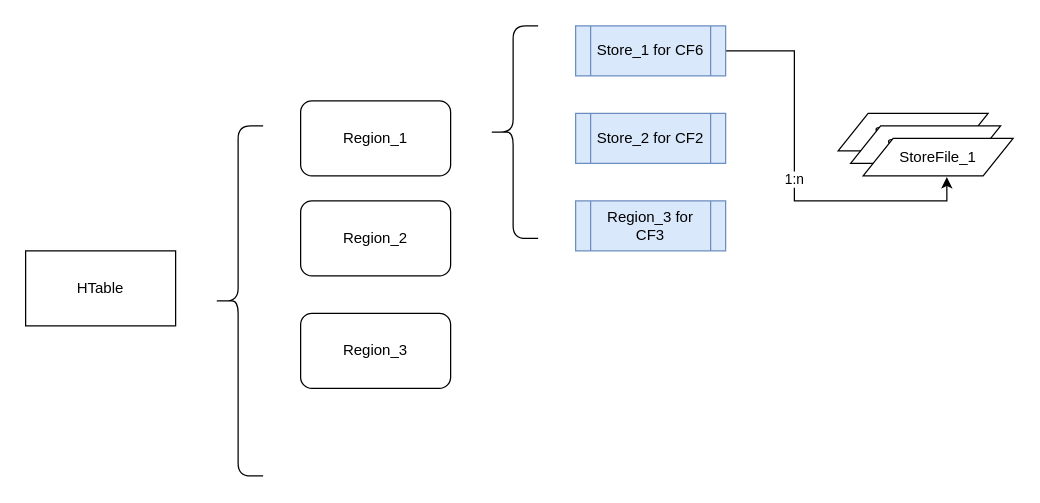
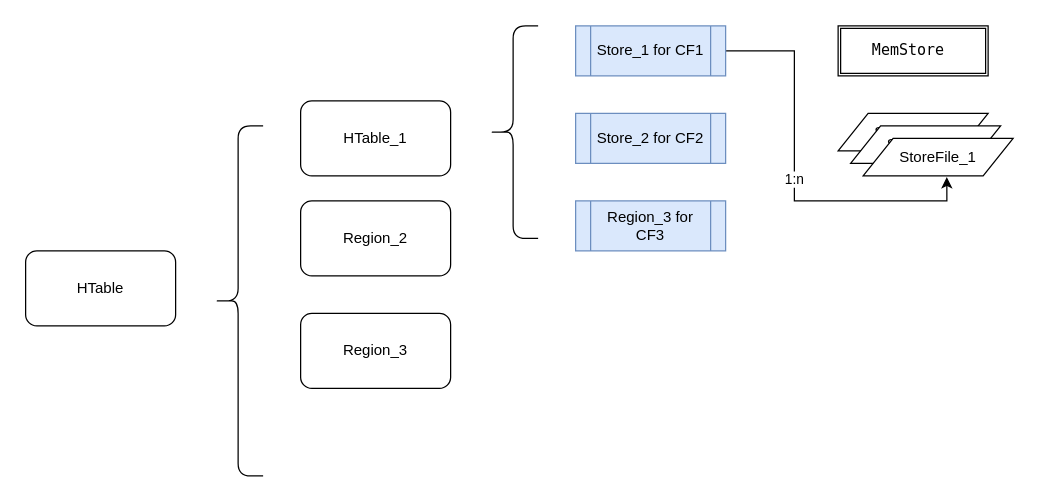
(651, 51) -> (651, 51)
none -> (913, 51)
(376, 138) -> (376, 138)
(101, 288) -> (101, 288)
